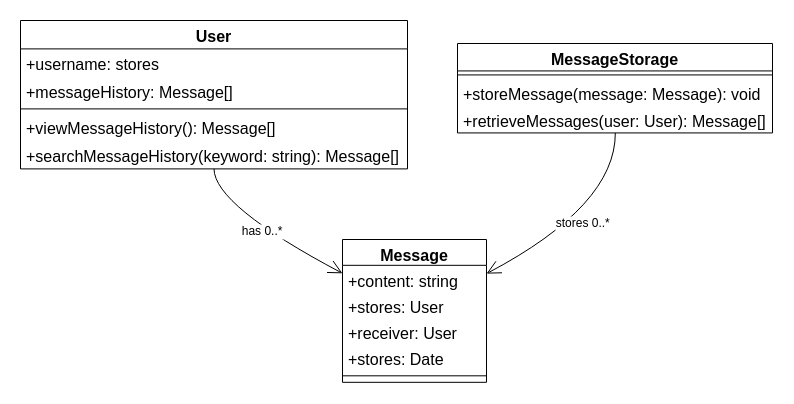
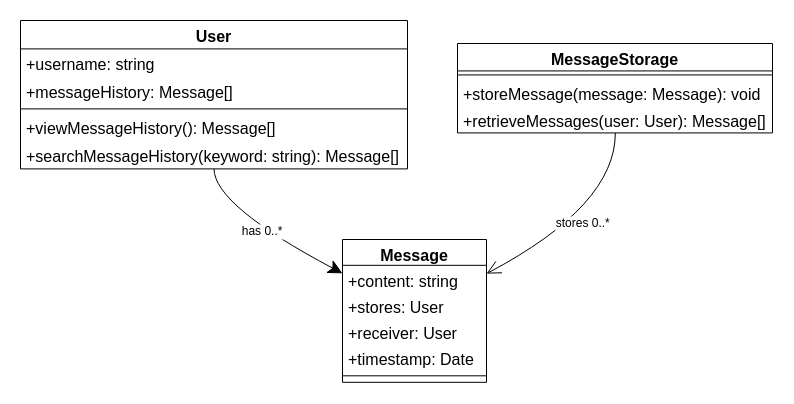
(98, 65) -> (96, 65)
(334, 269) -> (331, 267)
(402, 359) -> (413, 359)
